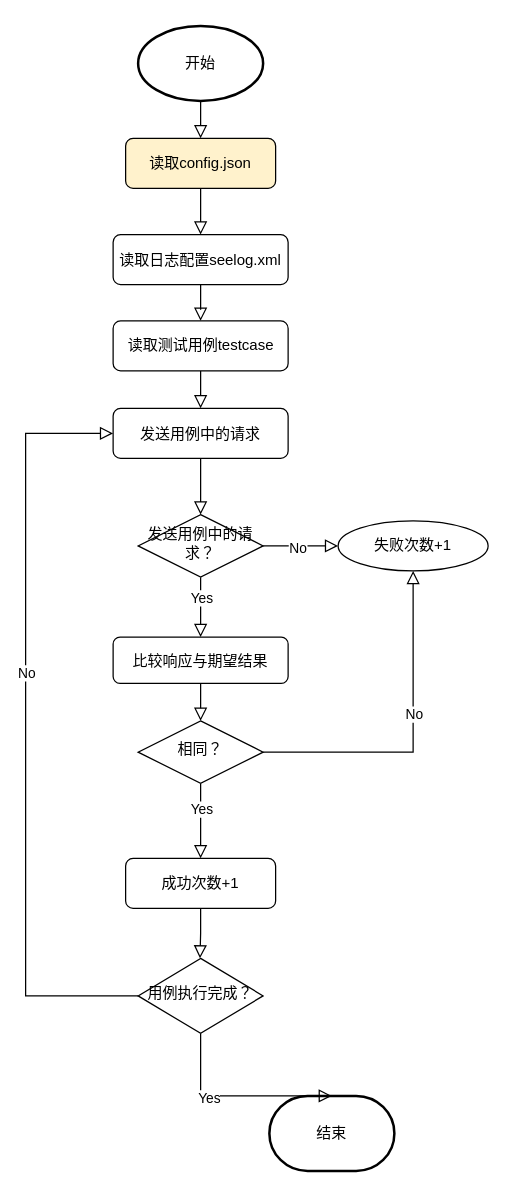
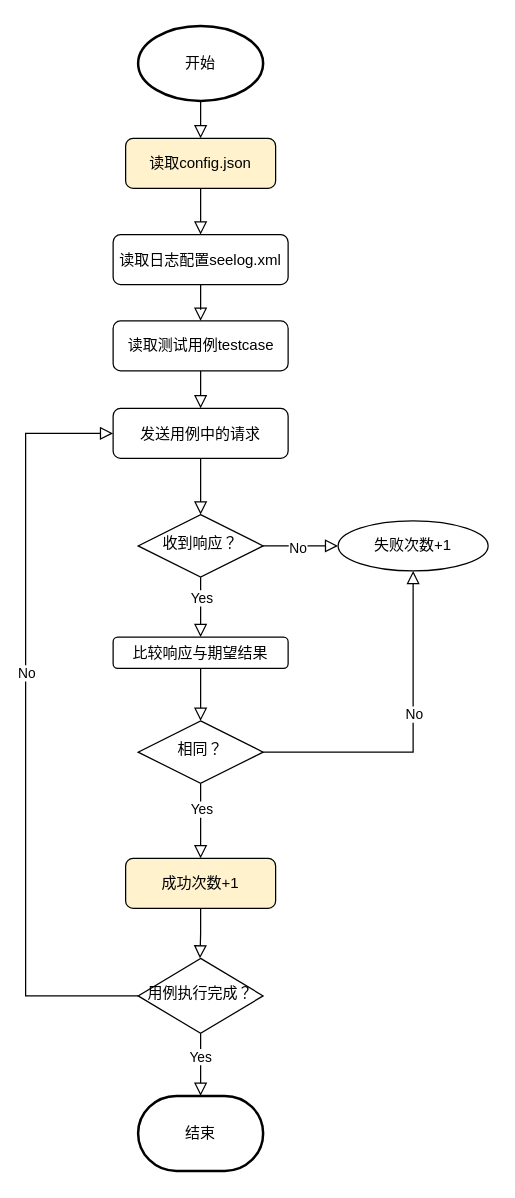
(201, 543) -> (201, 543)
(201, 660) -> (201, 653)
(201, 883) -> (201, 883)
(332, 1133) -> (201, 1133)
